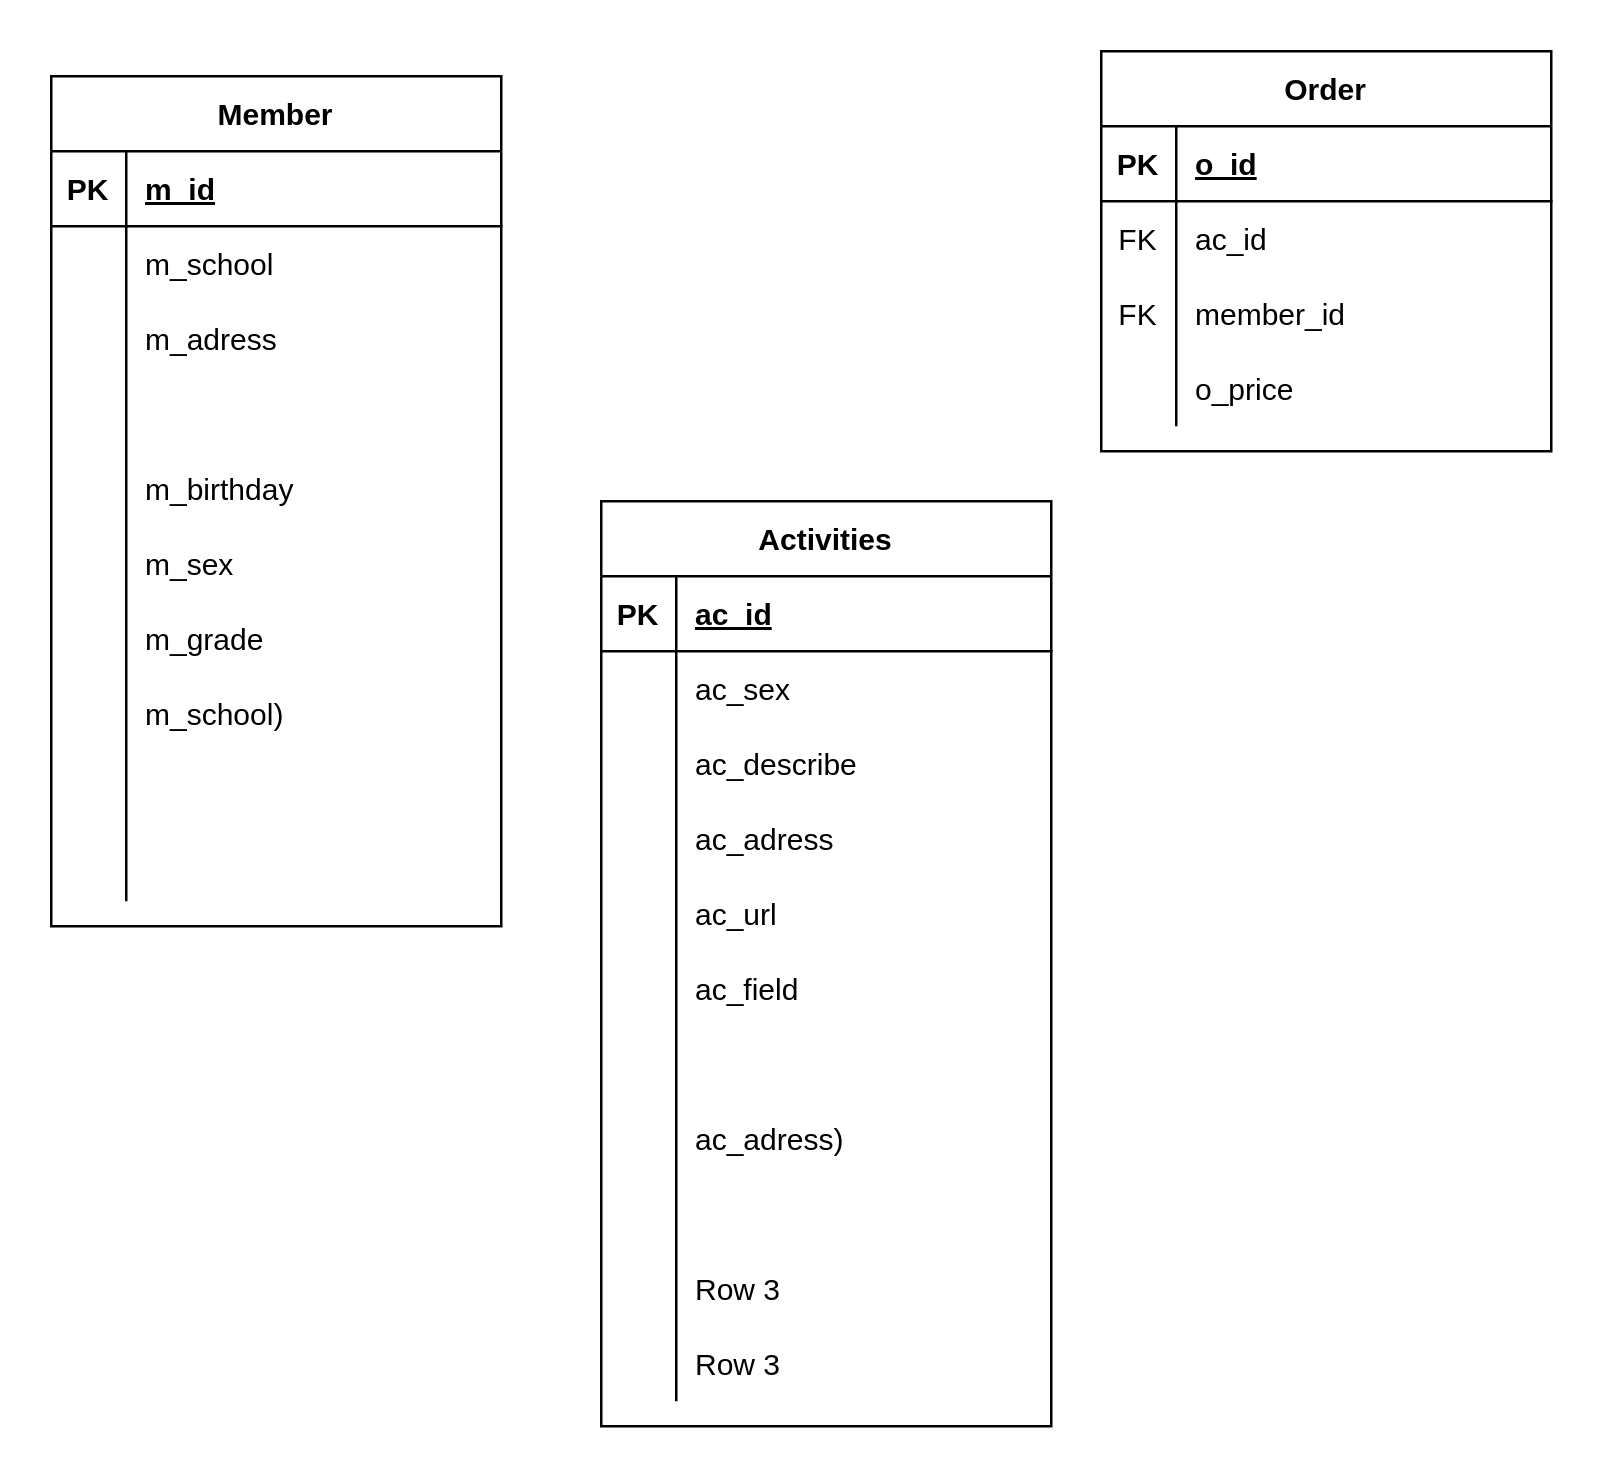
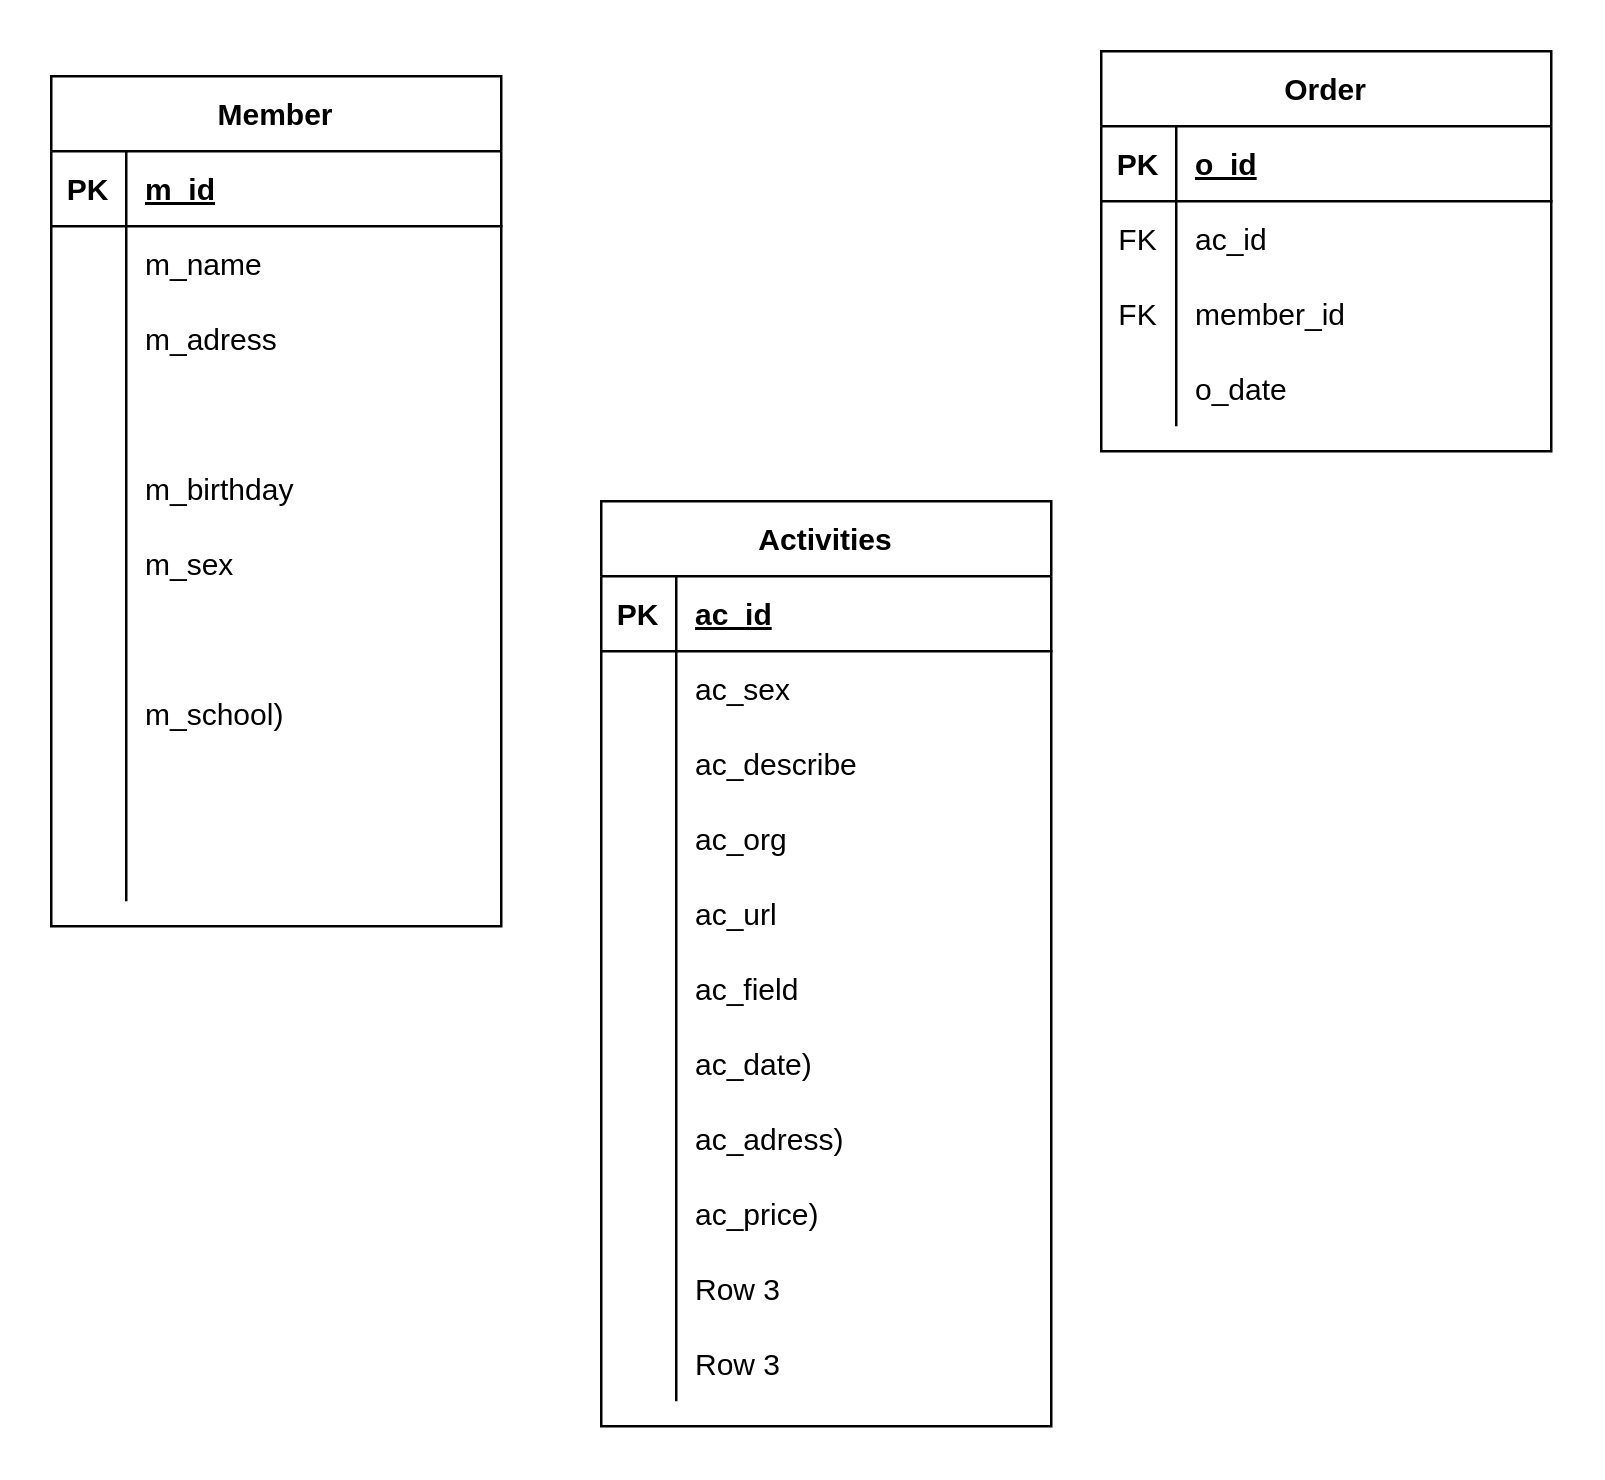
(208, 265) -> (195, 265)
(1250, 390) -> (1245, 390)
(314, 639) -> none
(771, 840) -> (745, 840)
none -> (864, 1064)
none -> (864, 1214)
